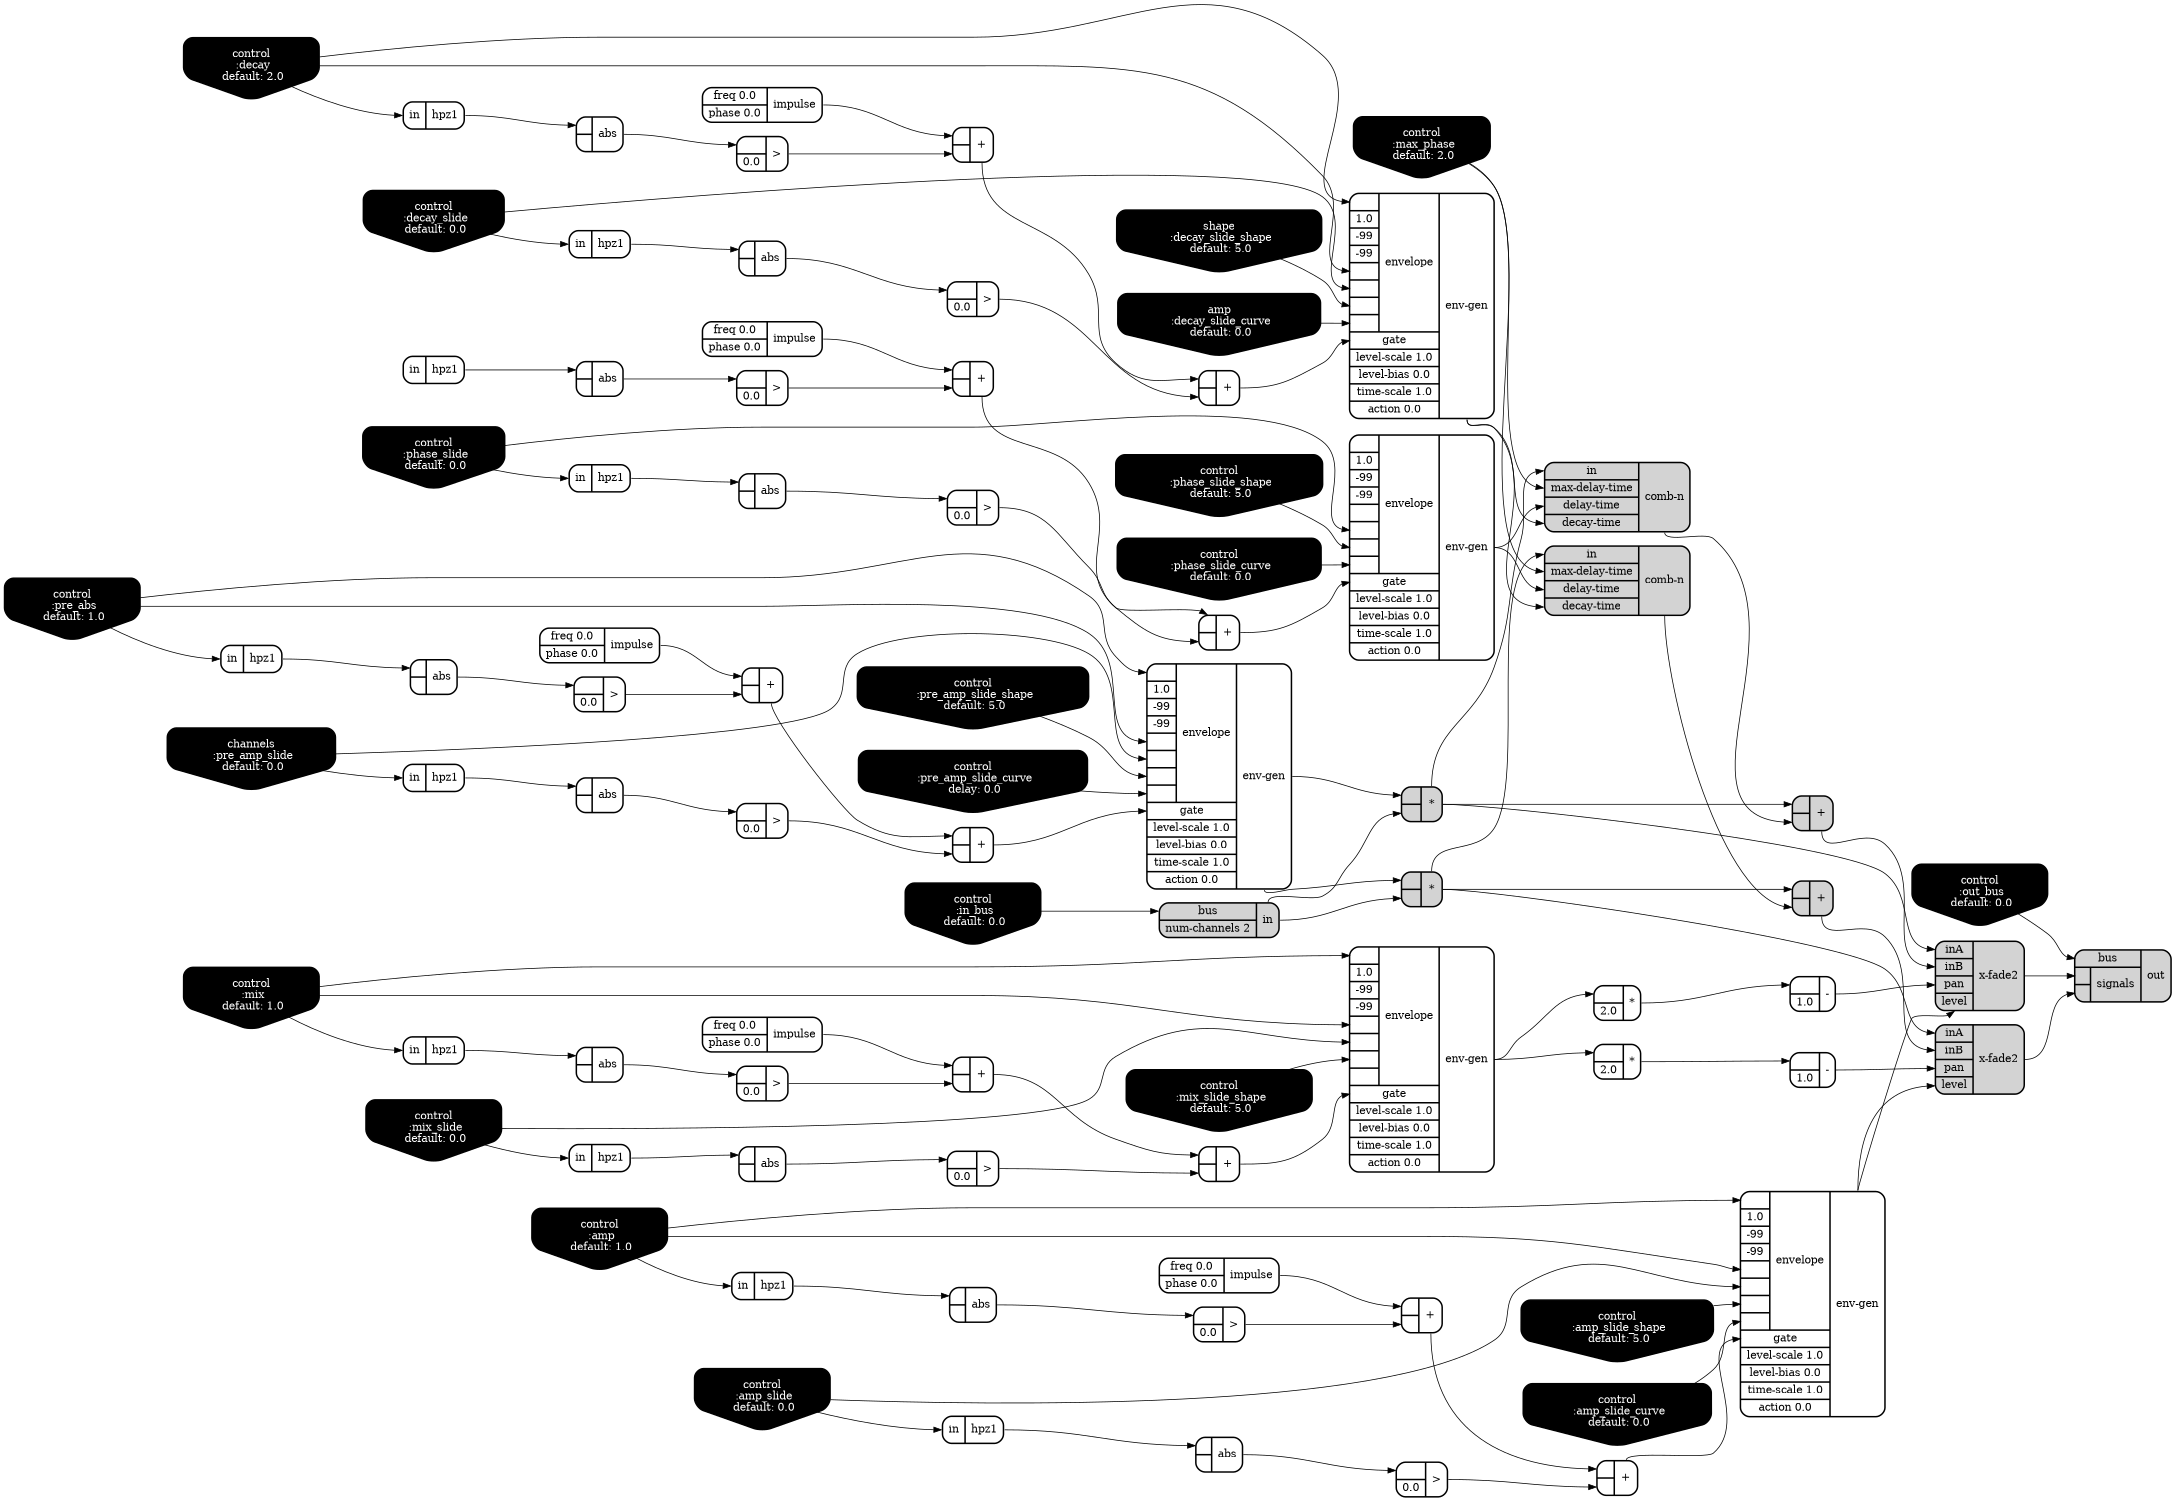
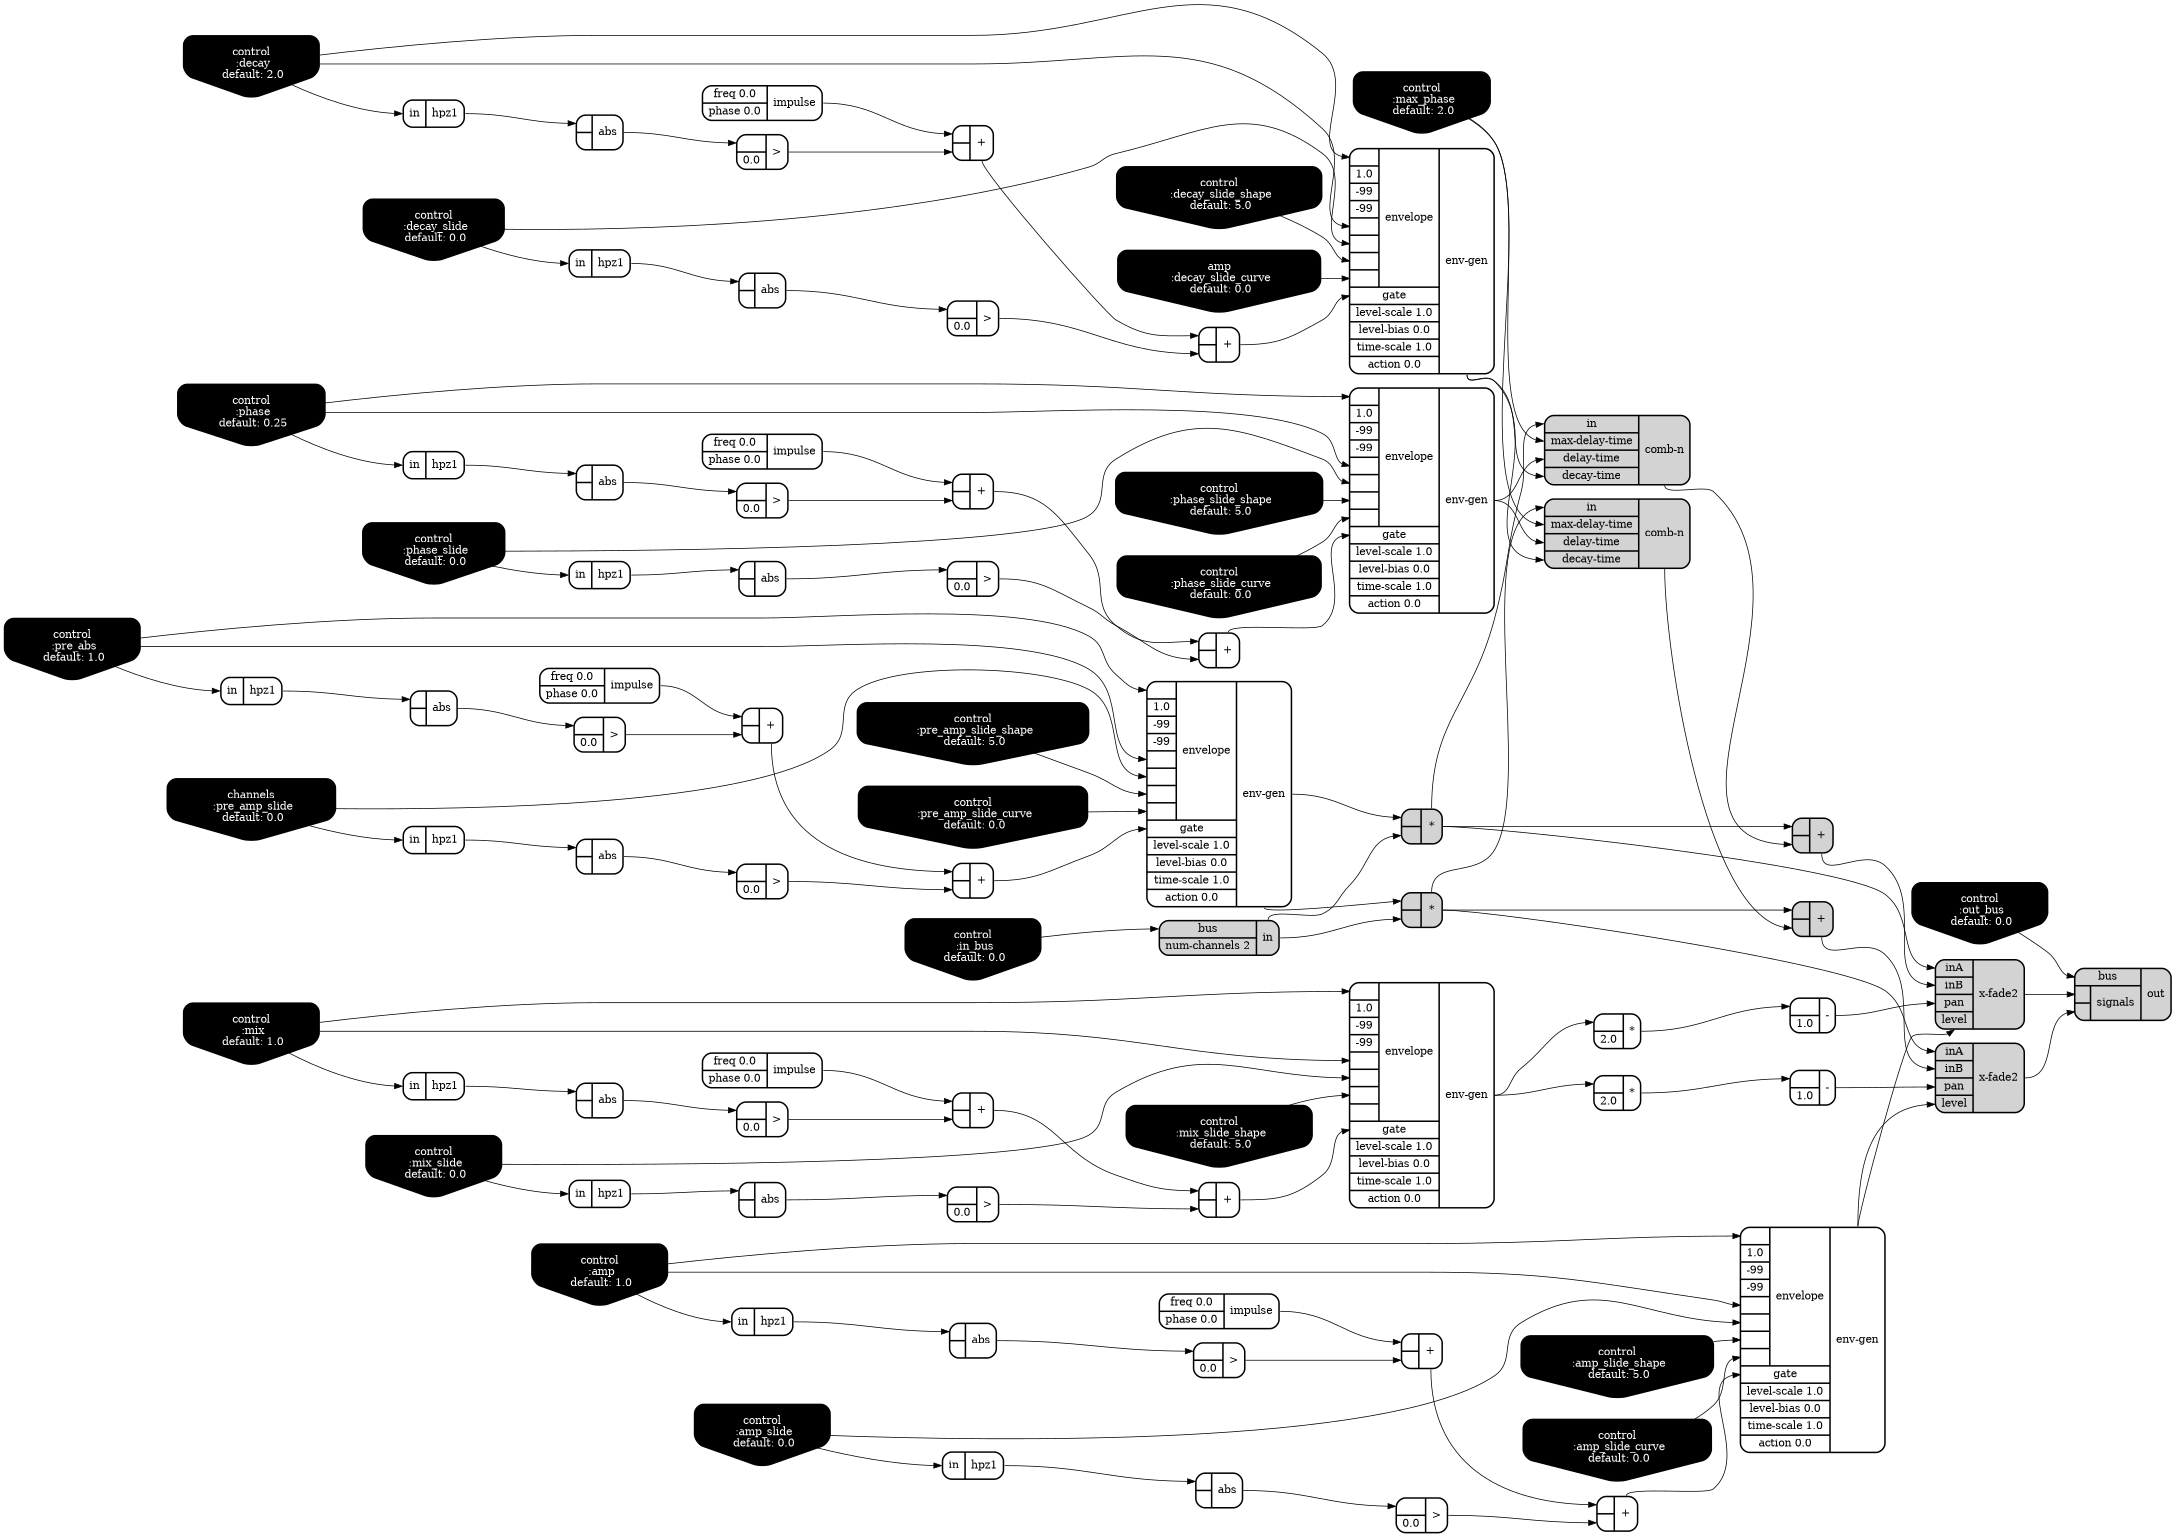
(1219, 238) -> (1219, 195)
none -> (251, 413)
(973, 779) -> (973, 815)
